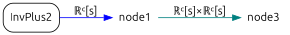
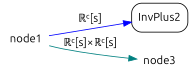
(82, 18) -> (86, 30)
